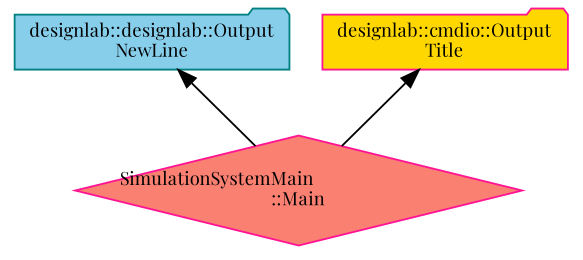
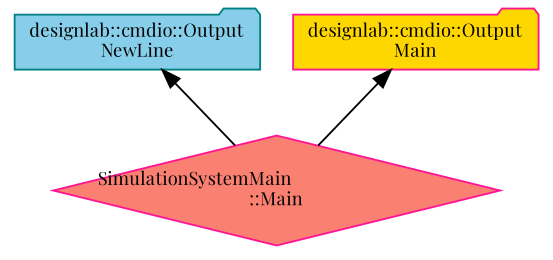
(152, 42) -> (137, 42)
(445, 42) -> (416, 42)
